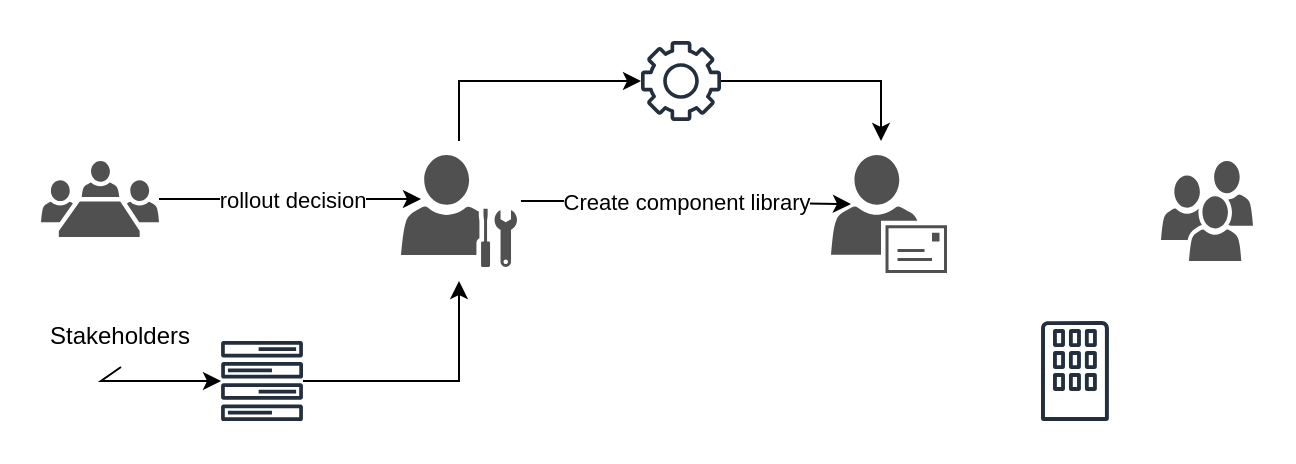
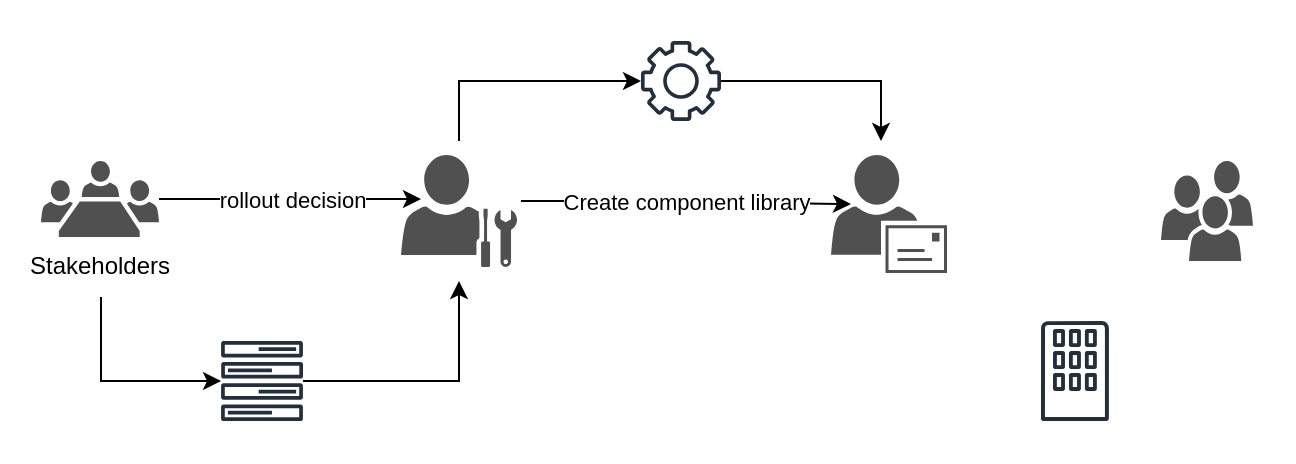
(121, 337) -> (101, 267)
